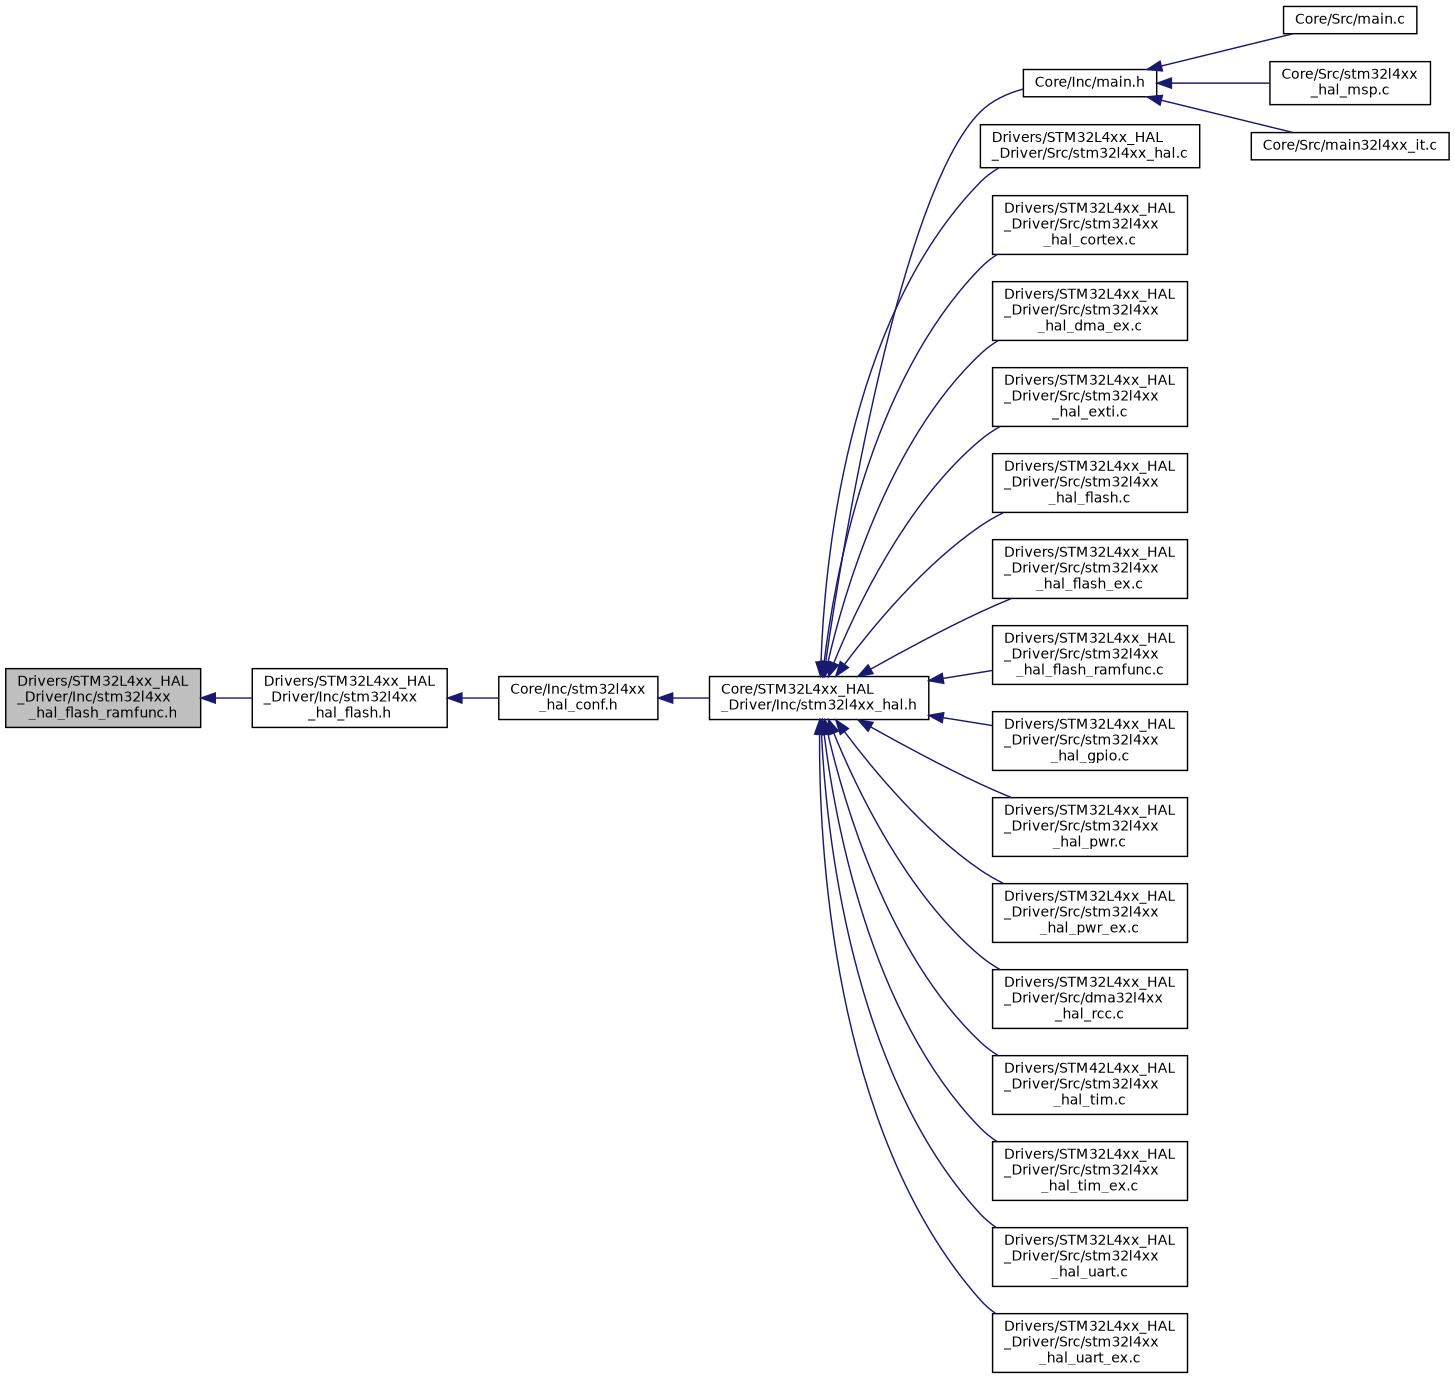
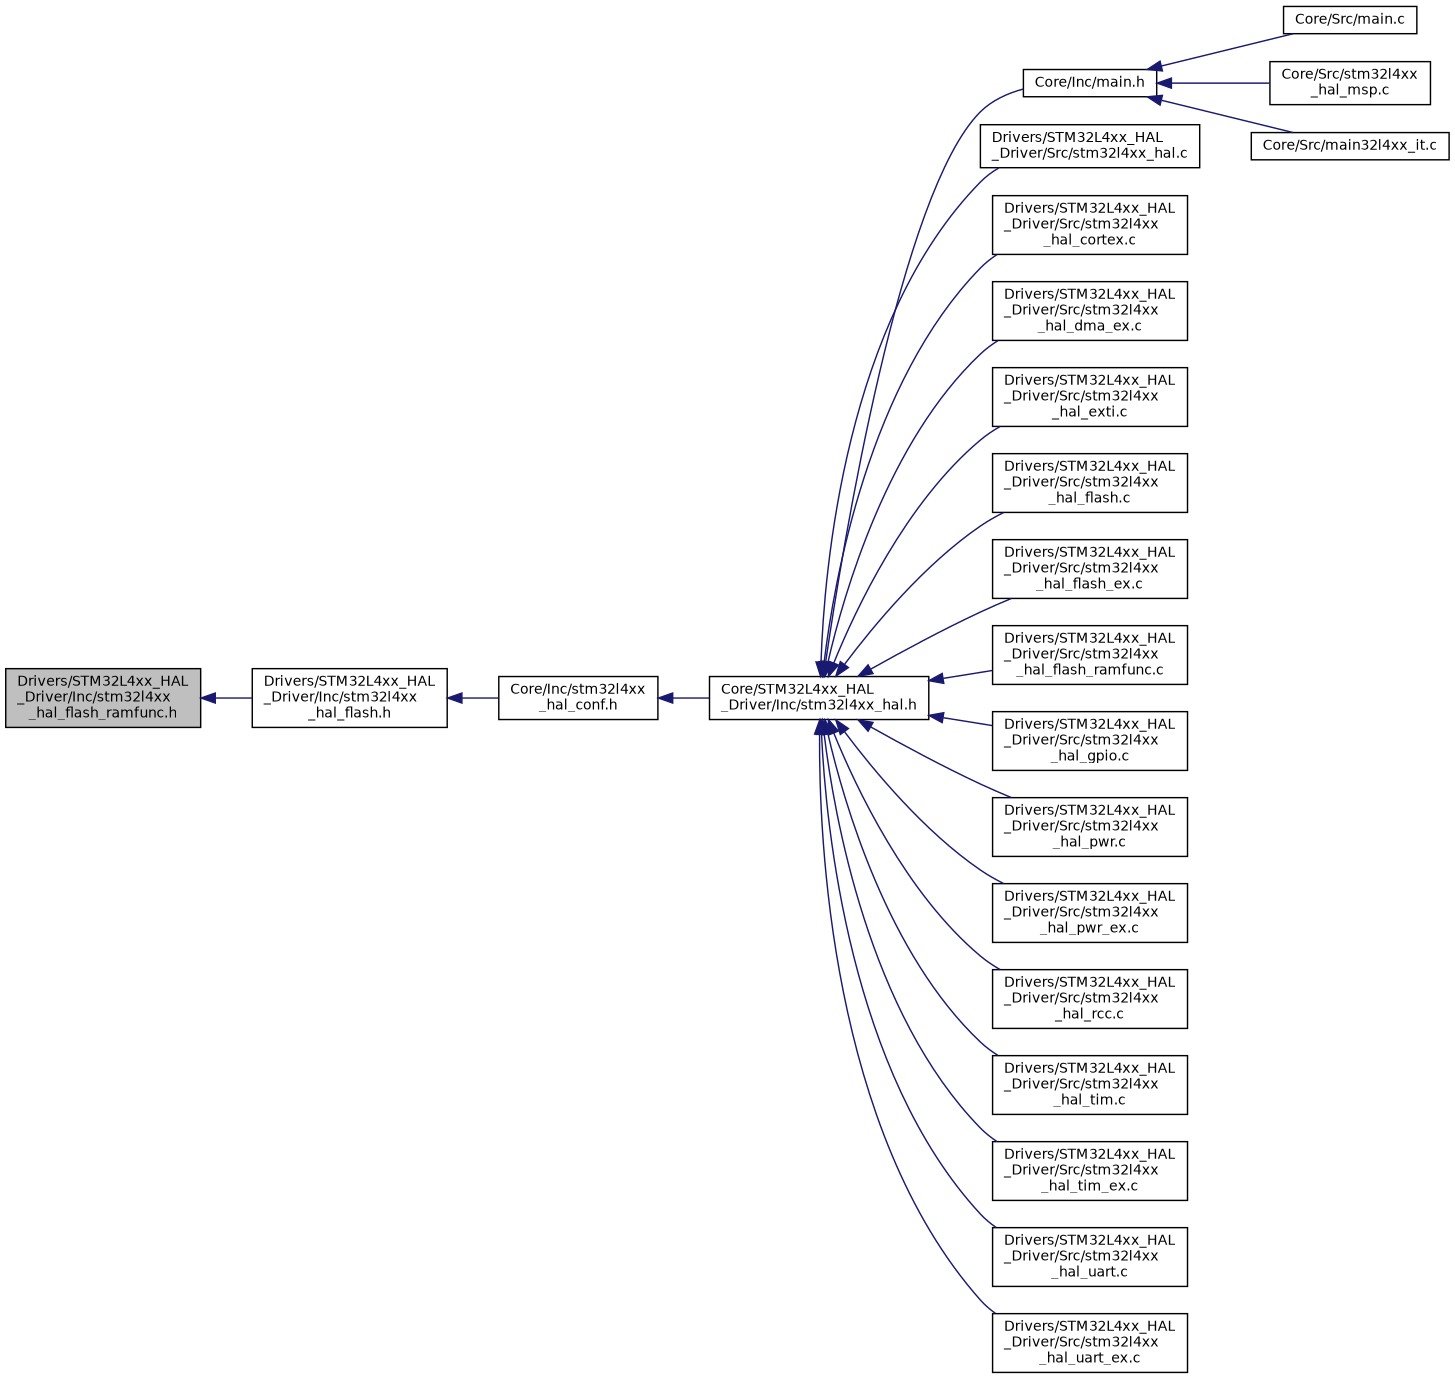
(1090, 999) -> (1090, 999)
(1090, 1085) -> (1090, 1085)
